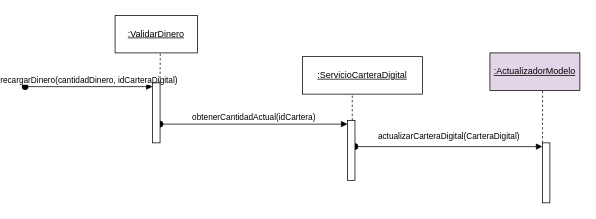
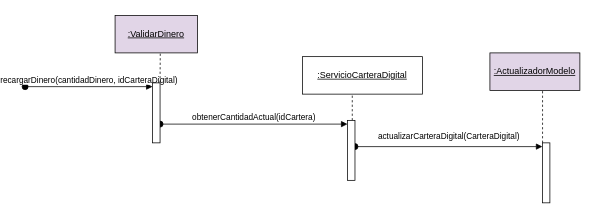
(156, 34) -> (156, 34)
